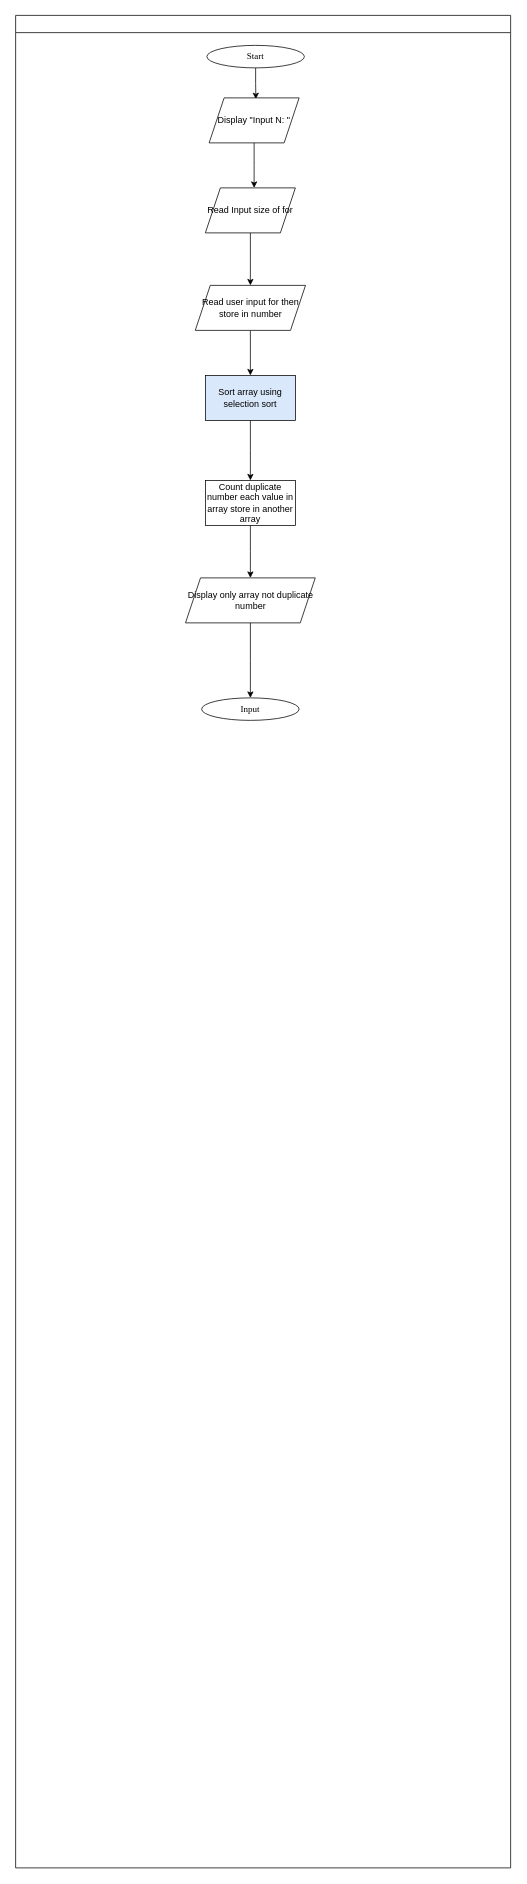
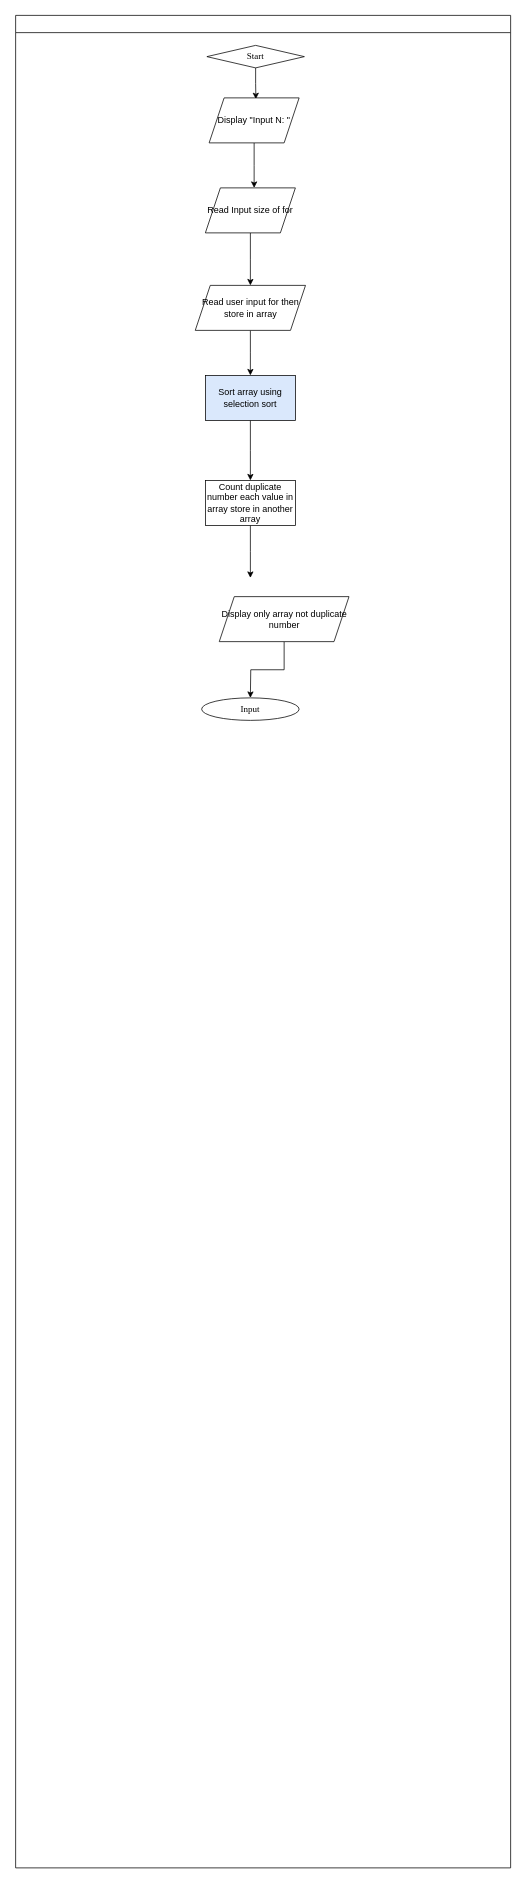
(255, 57) -> (255, 57)
(251, 308) -> (251, 308)
(250, 600) -> (284, 619)
